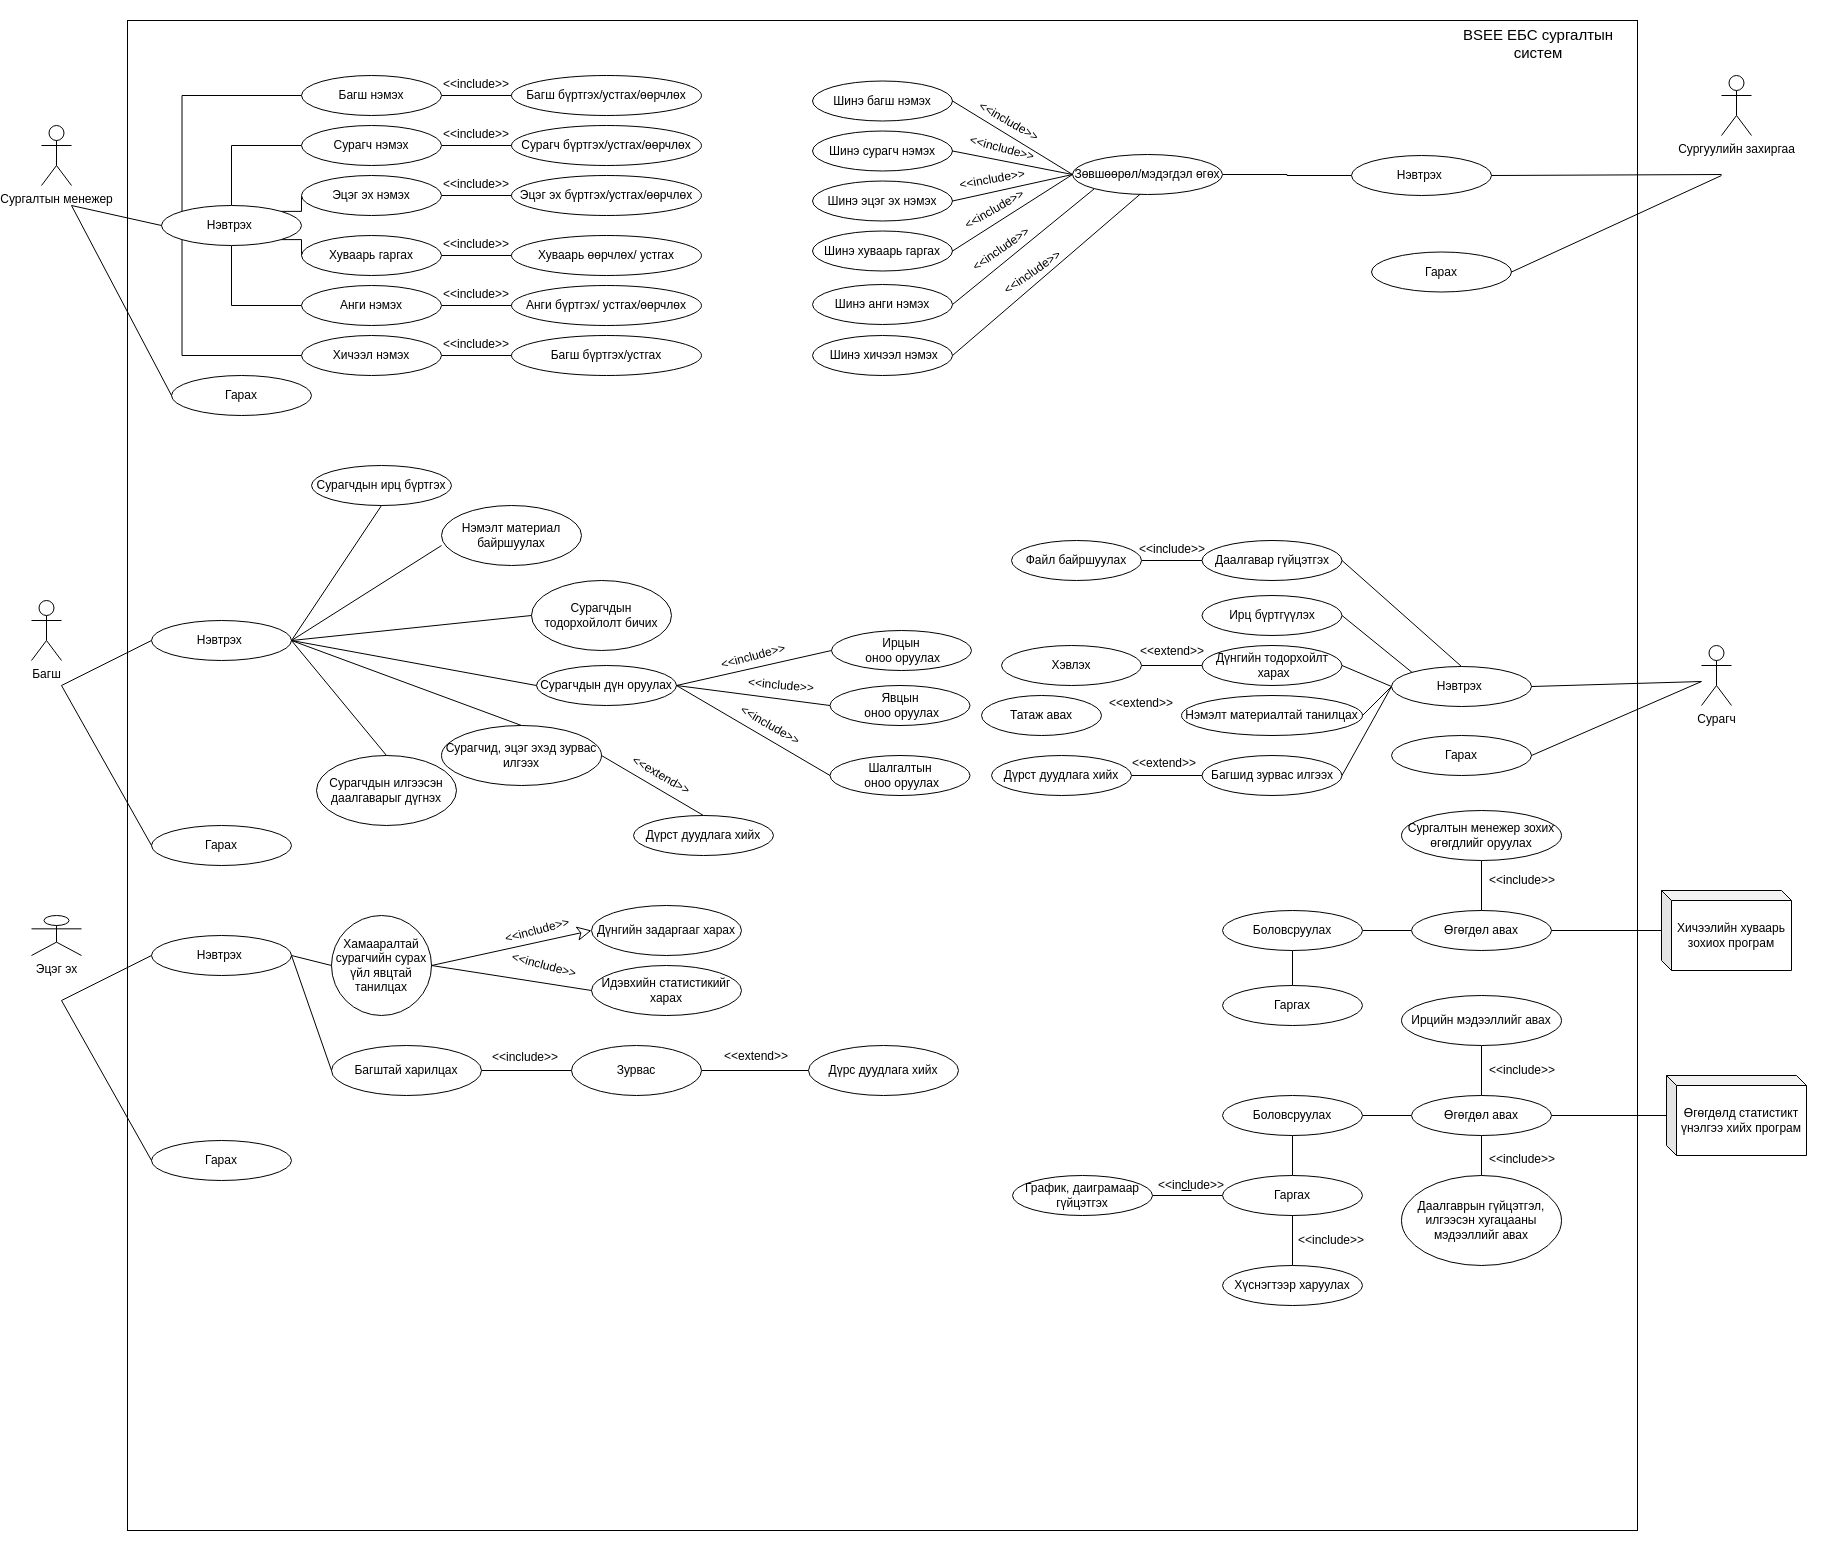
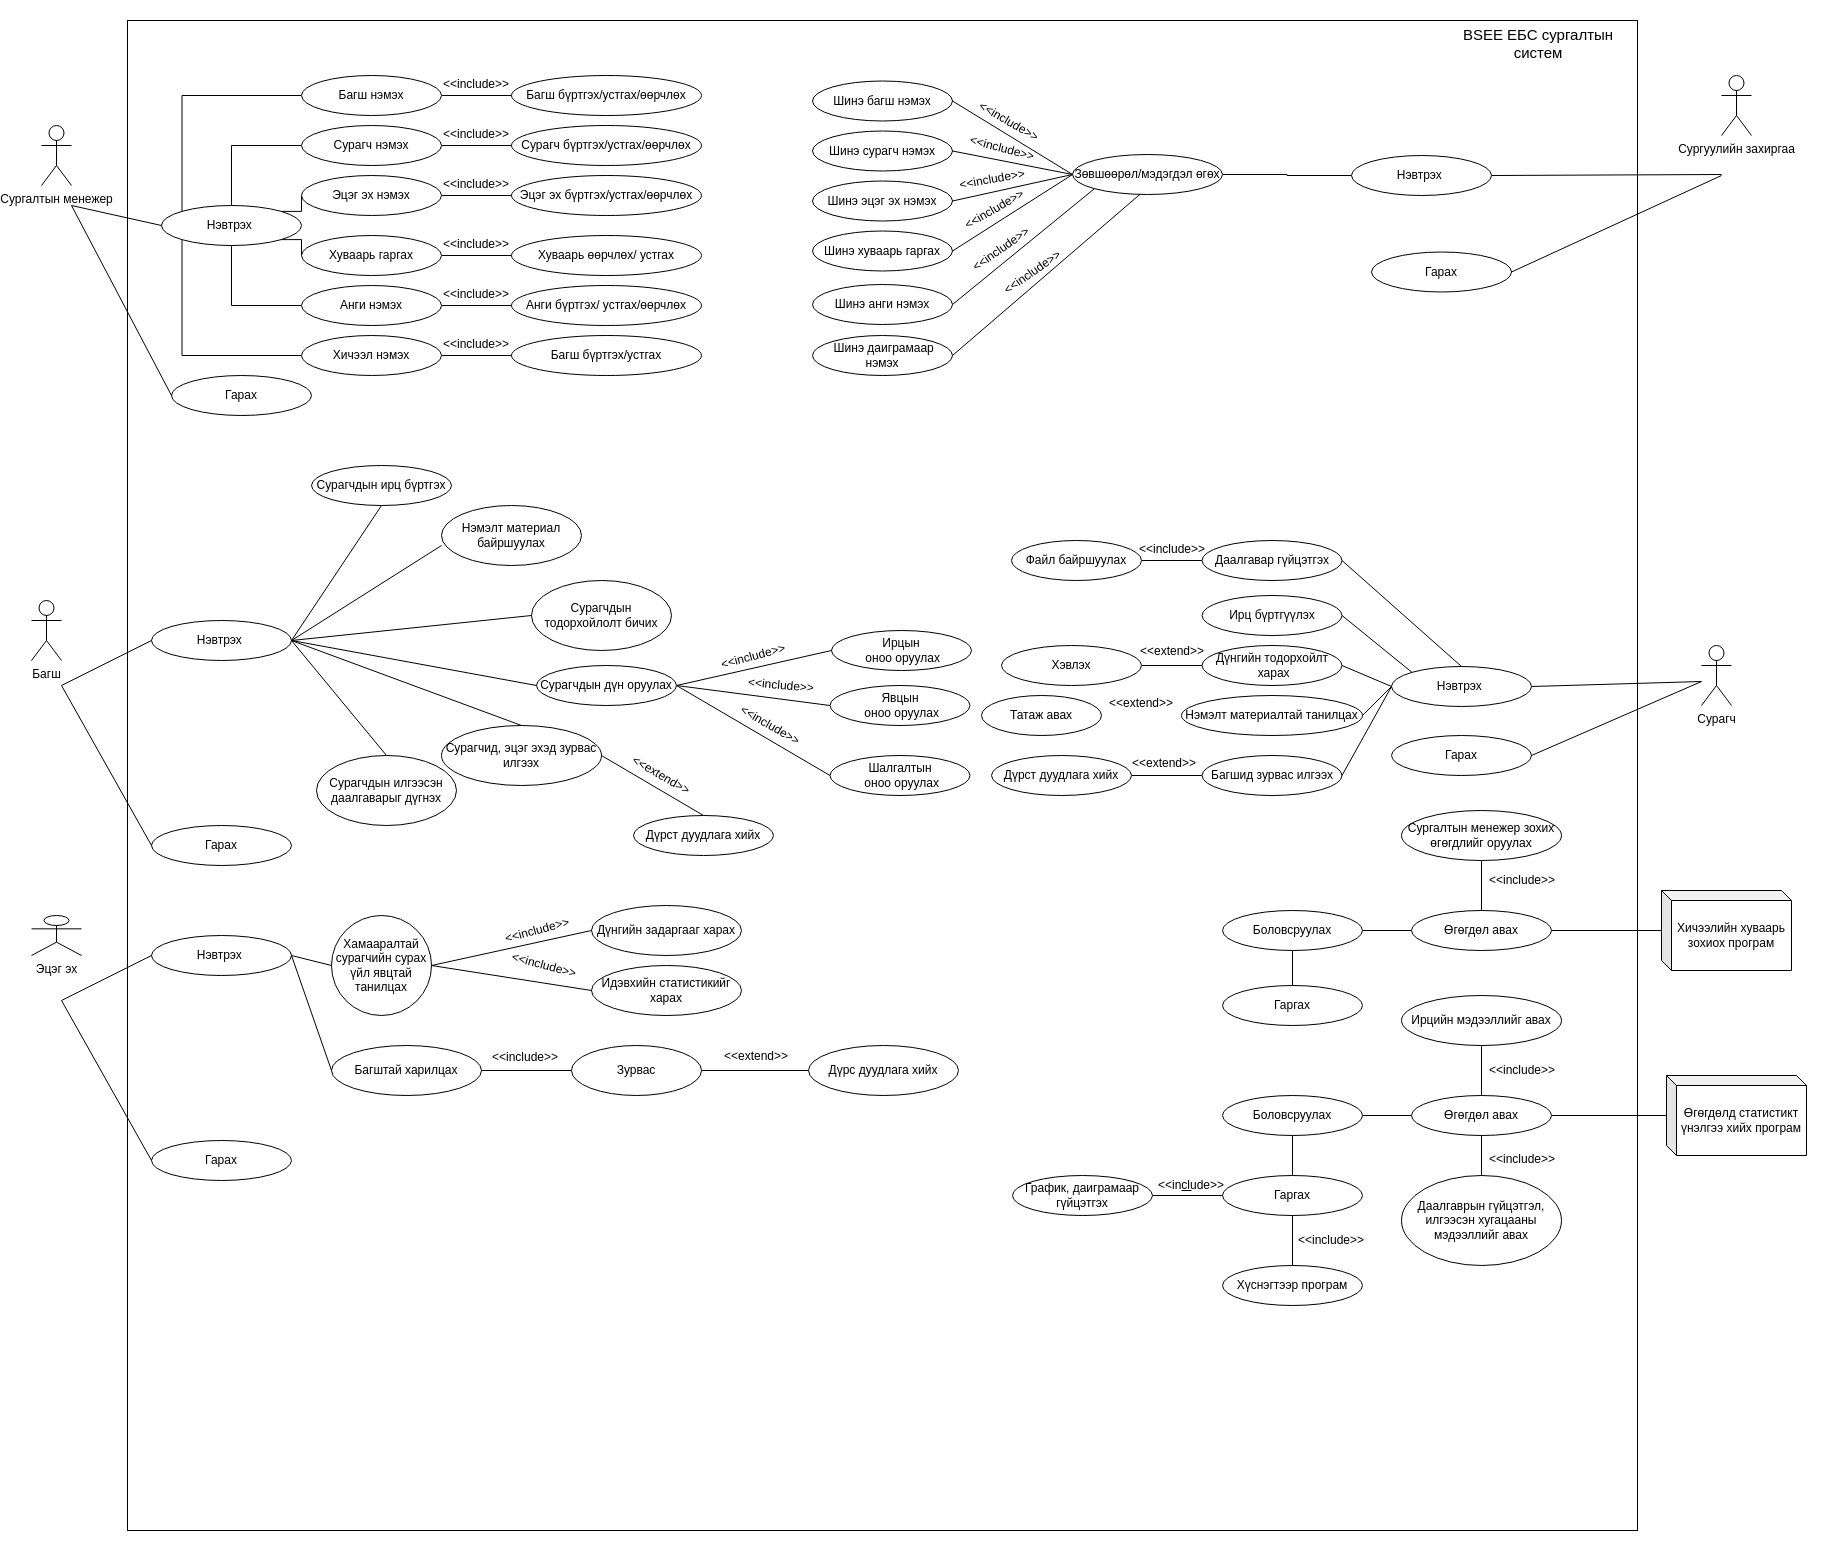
(883, 356) -> (883, 356)
(579, 933) -> (584, 932)
(1293, 1286) -> (1293, 1286)
